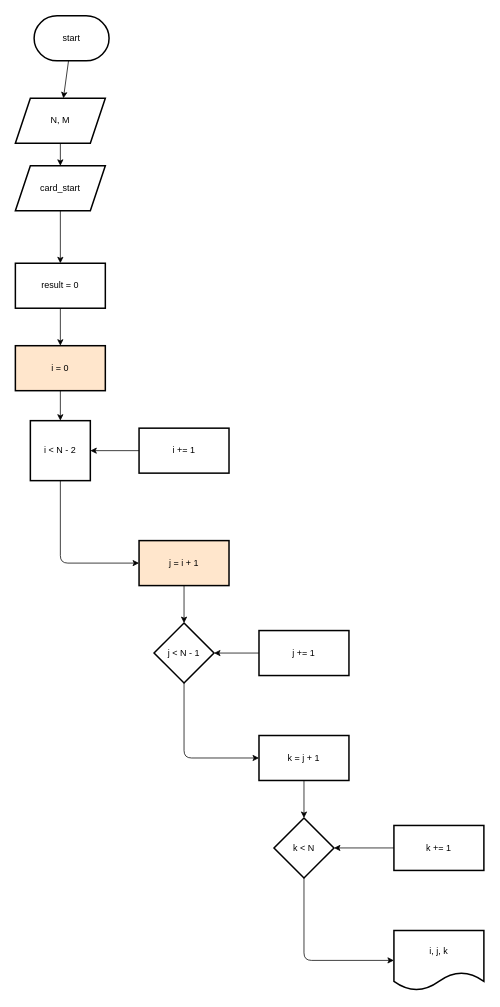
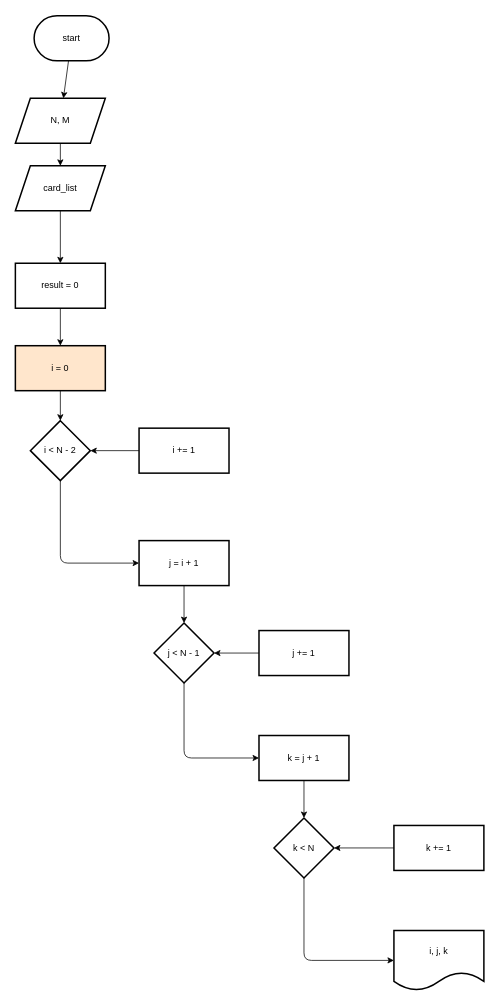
(60, 188) -> (60, 188)
(60, 450) -> (60, 450)
(184, 563) -> (184, 563)
